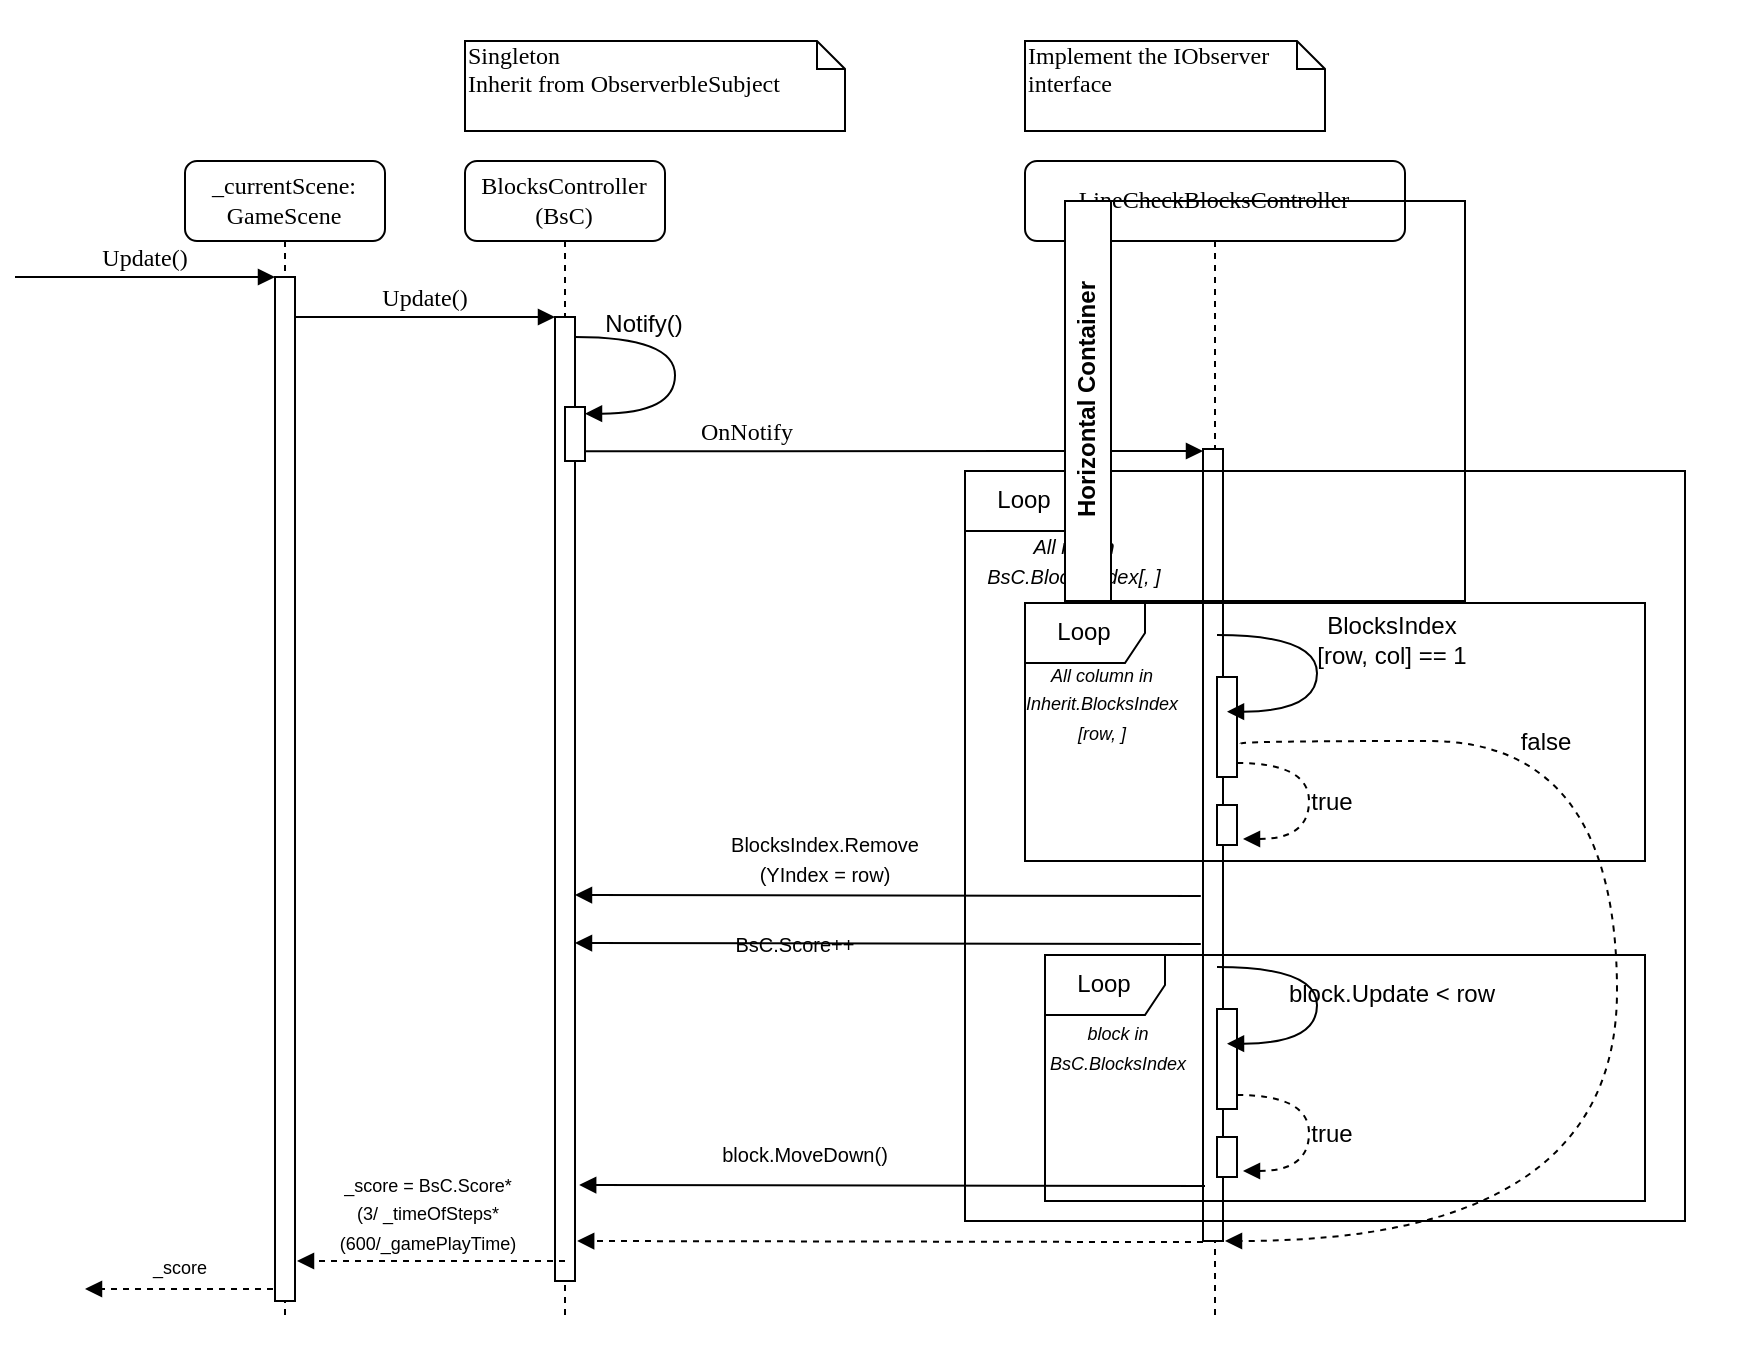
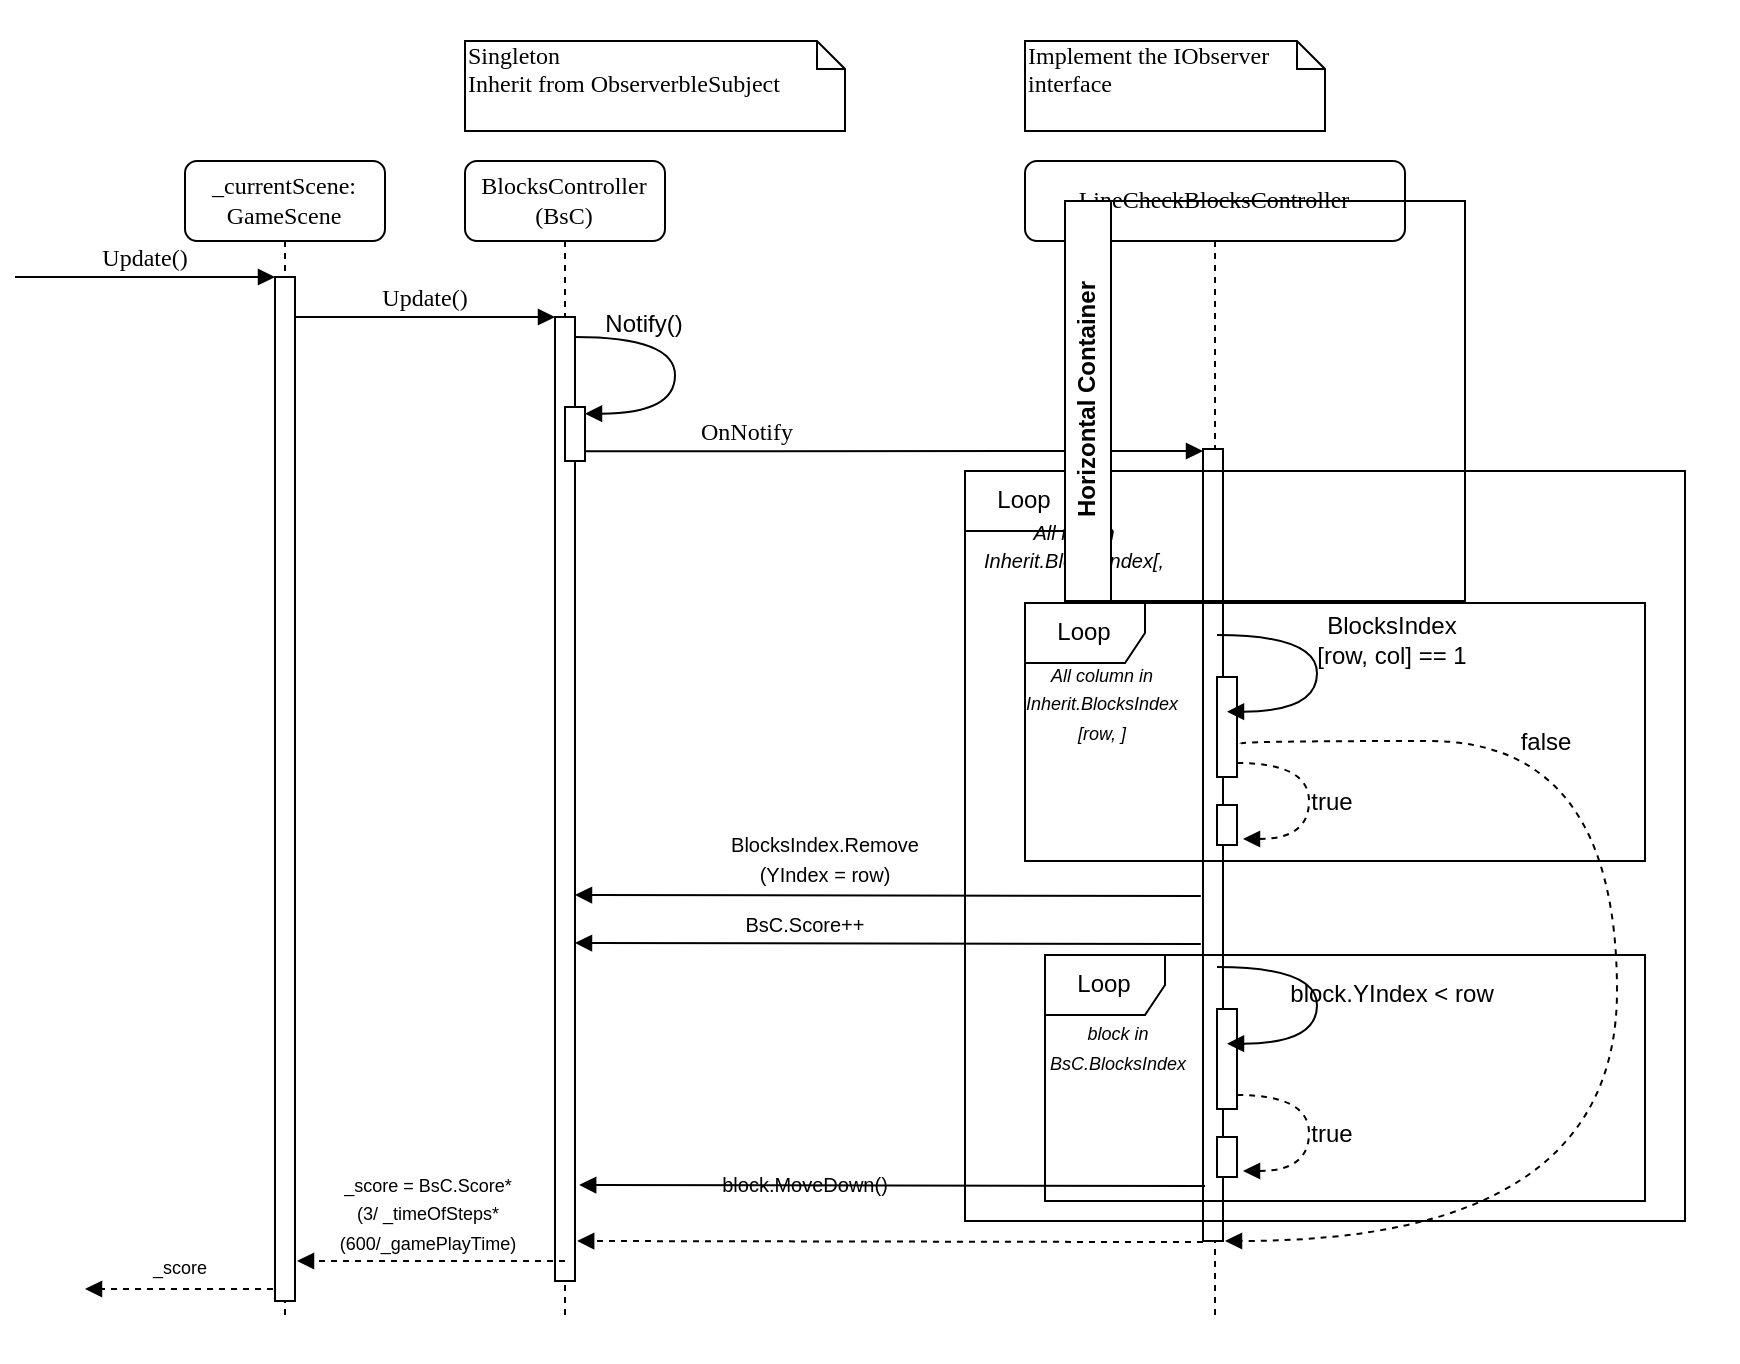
(1075, 561) -> (1075, 561)
(796, 944) -> (806, 924)
(1393, 995) -> (1393, 995)
(806, 1154) -> (806, 1184)
